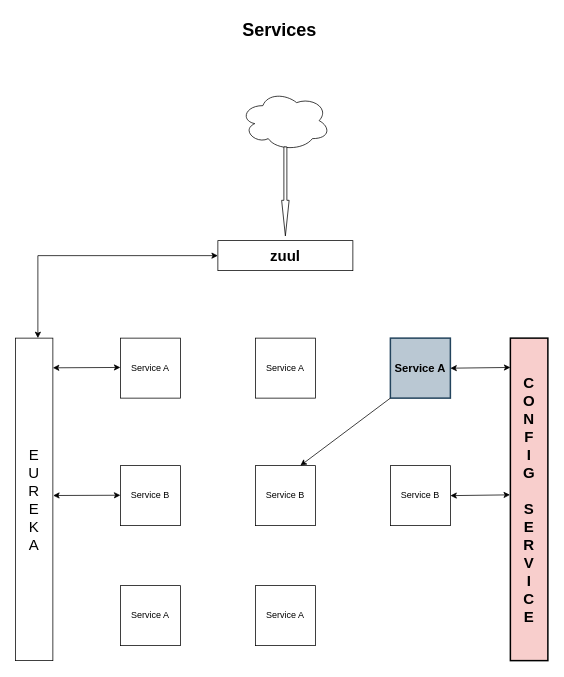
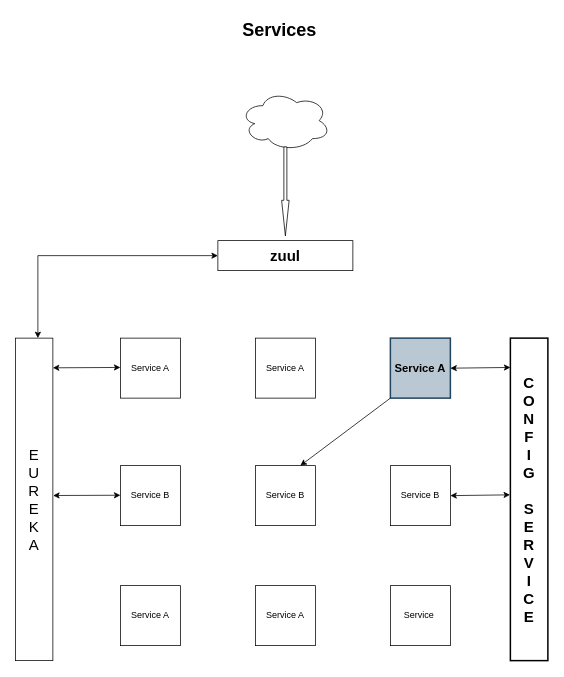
(529, 499) -> (529, 499)
none -> (420, 615)
